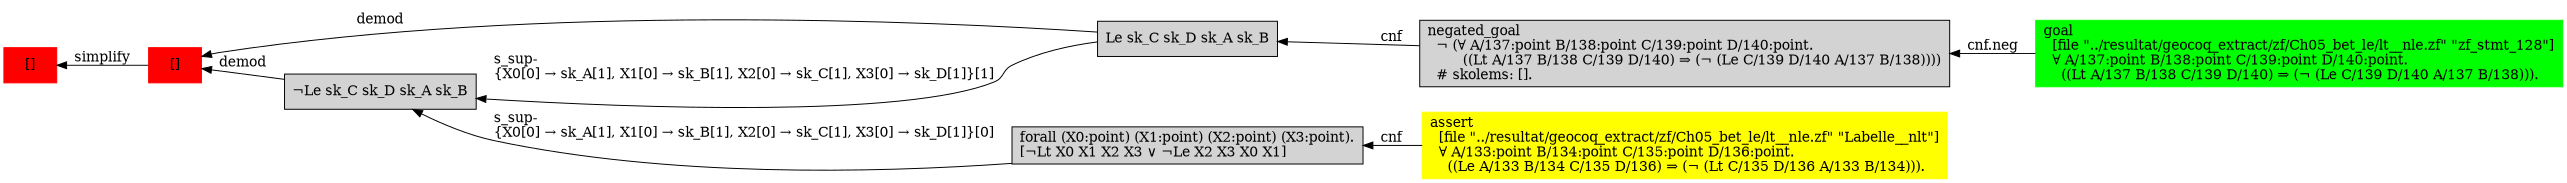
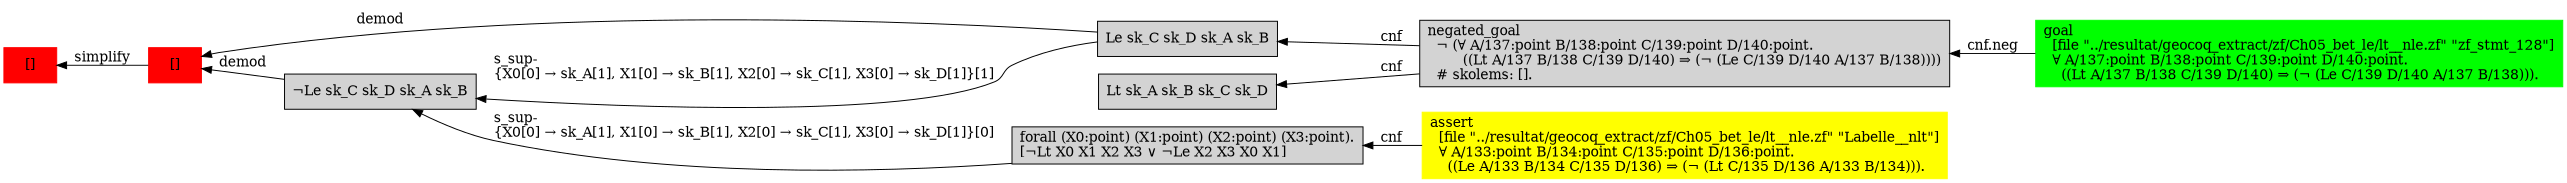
none -> (1188, 92)
